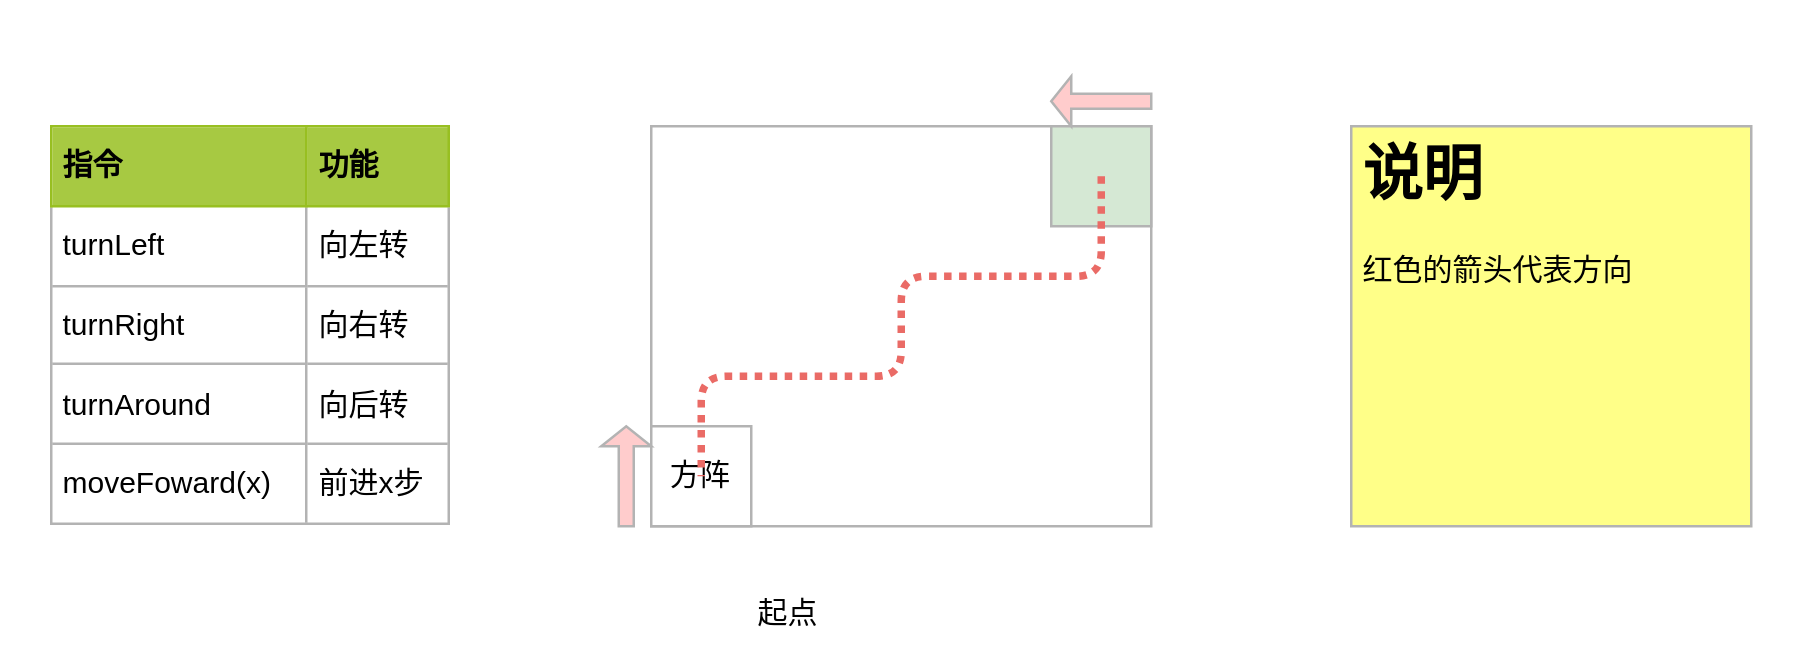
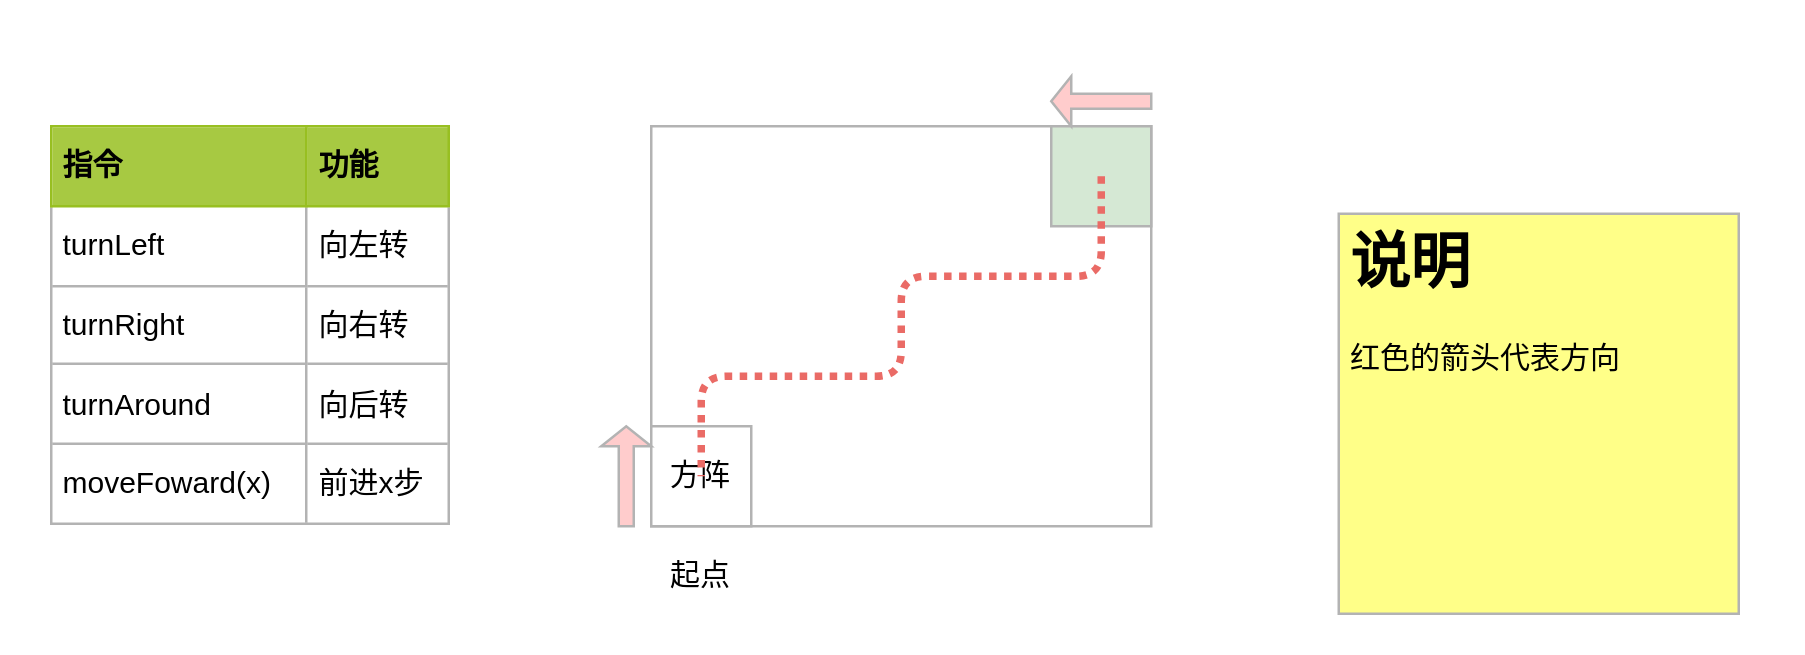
(1551, 326) -> (1539, 414)
(789, 614) -> (701, 576)
